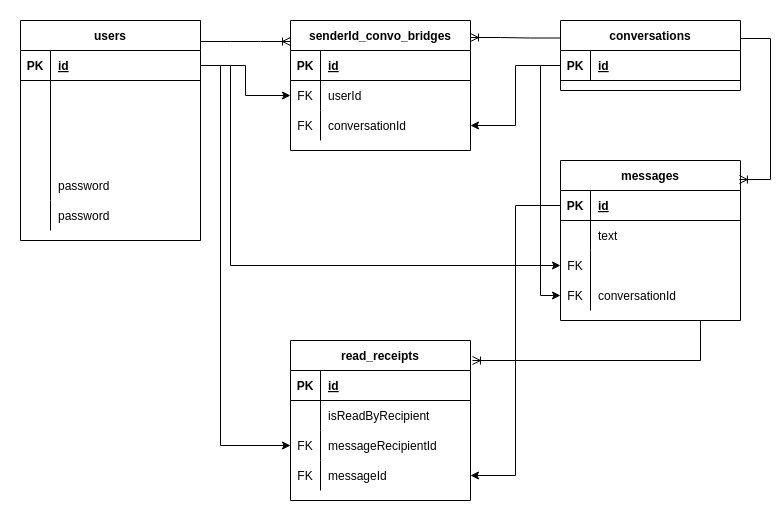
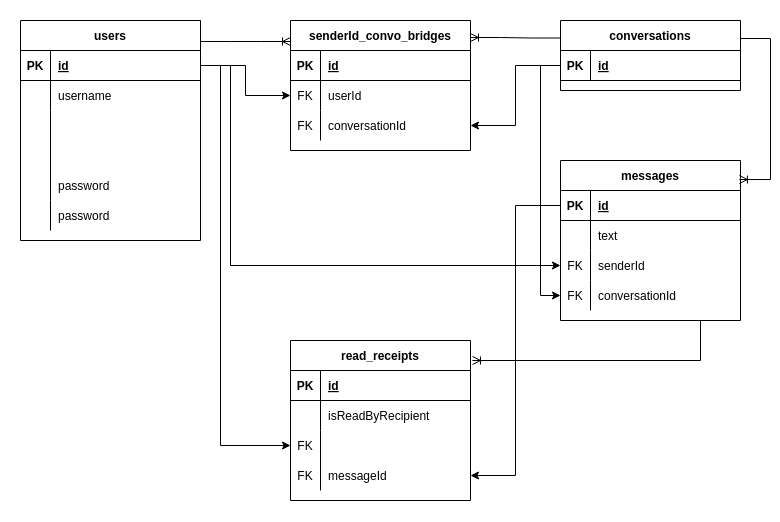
none -> (126, 96)
none -> (666, 266)
(396, 446) -> none
